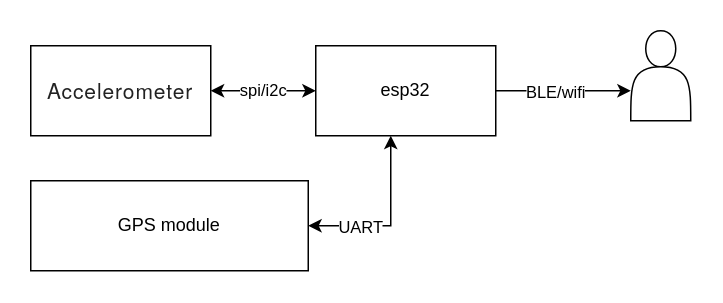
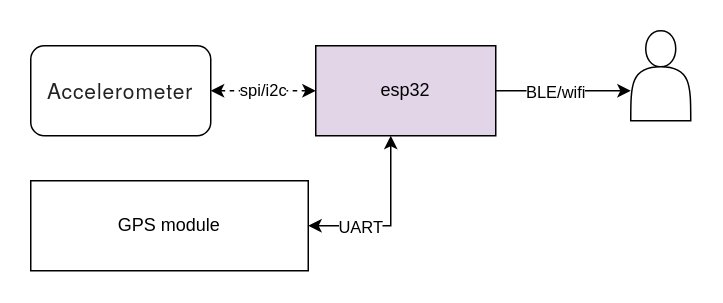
(121, 91) -> (121, 91)
(295, 91) -> (295, 91)
(406, 91) -> (406, 91)
